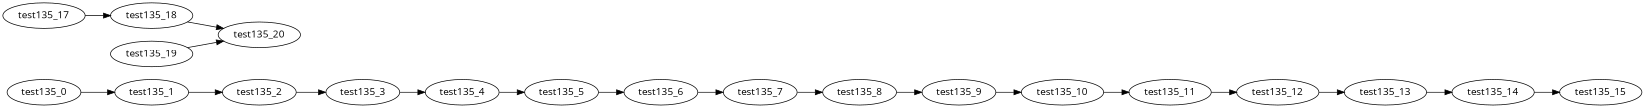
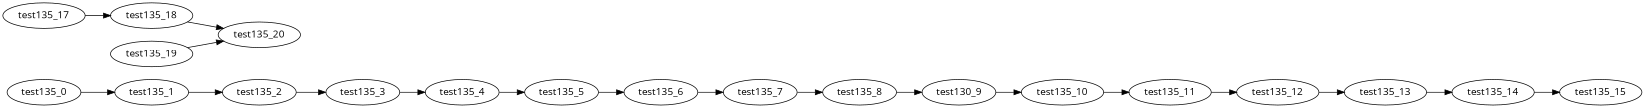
(959, 92) -> (959, 92)
